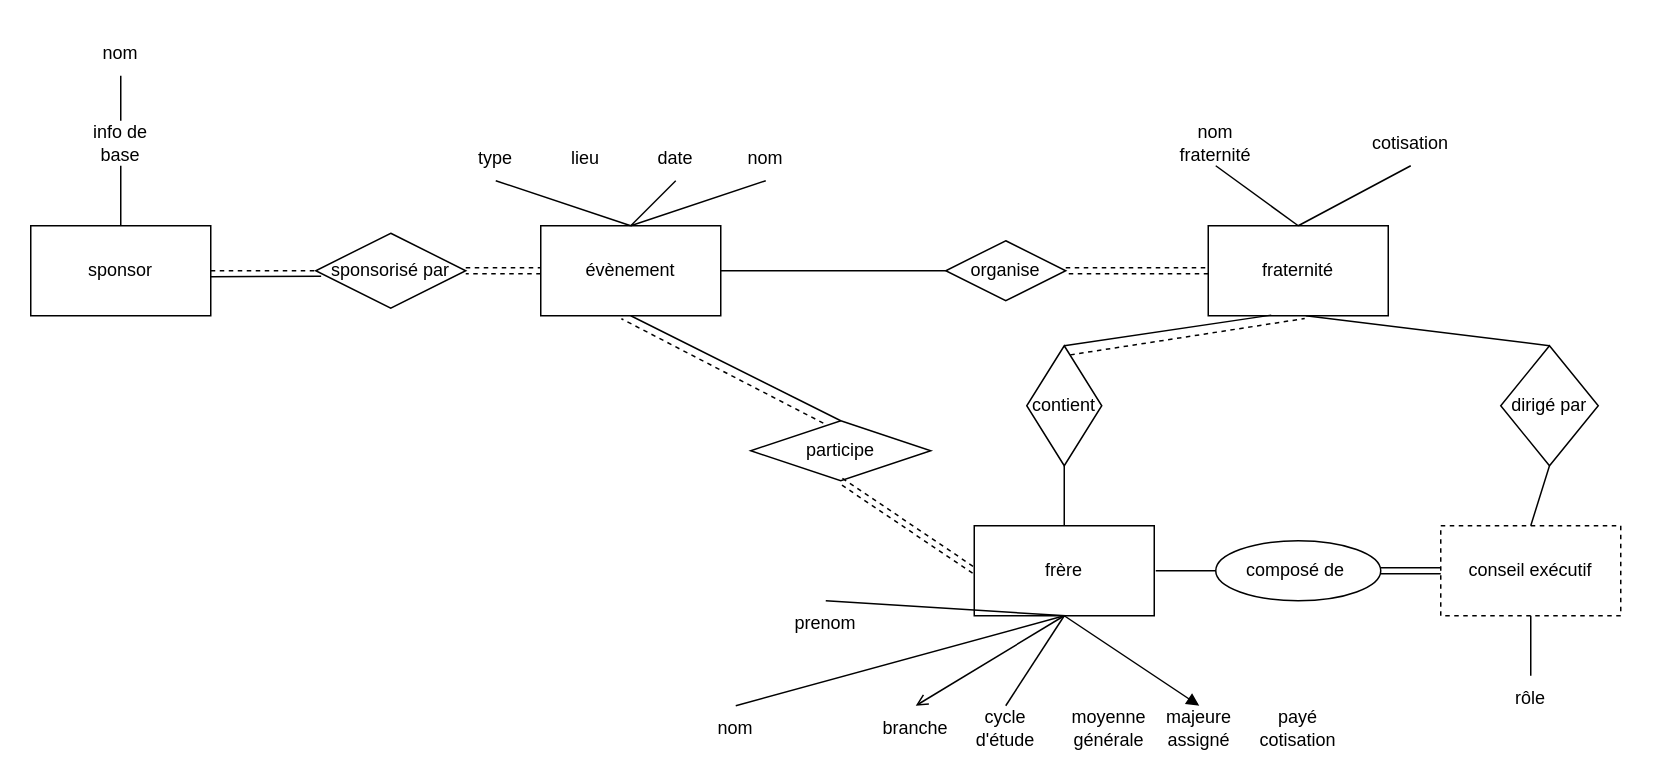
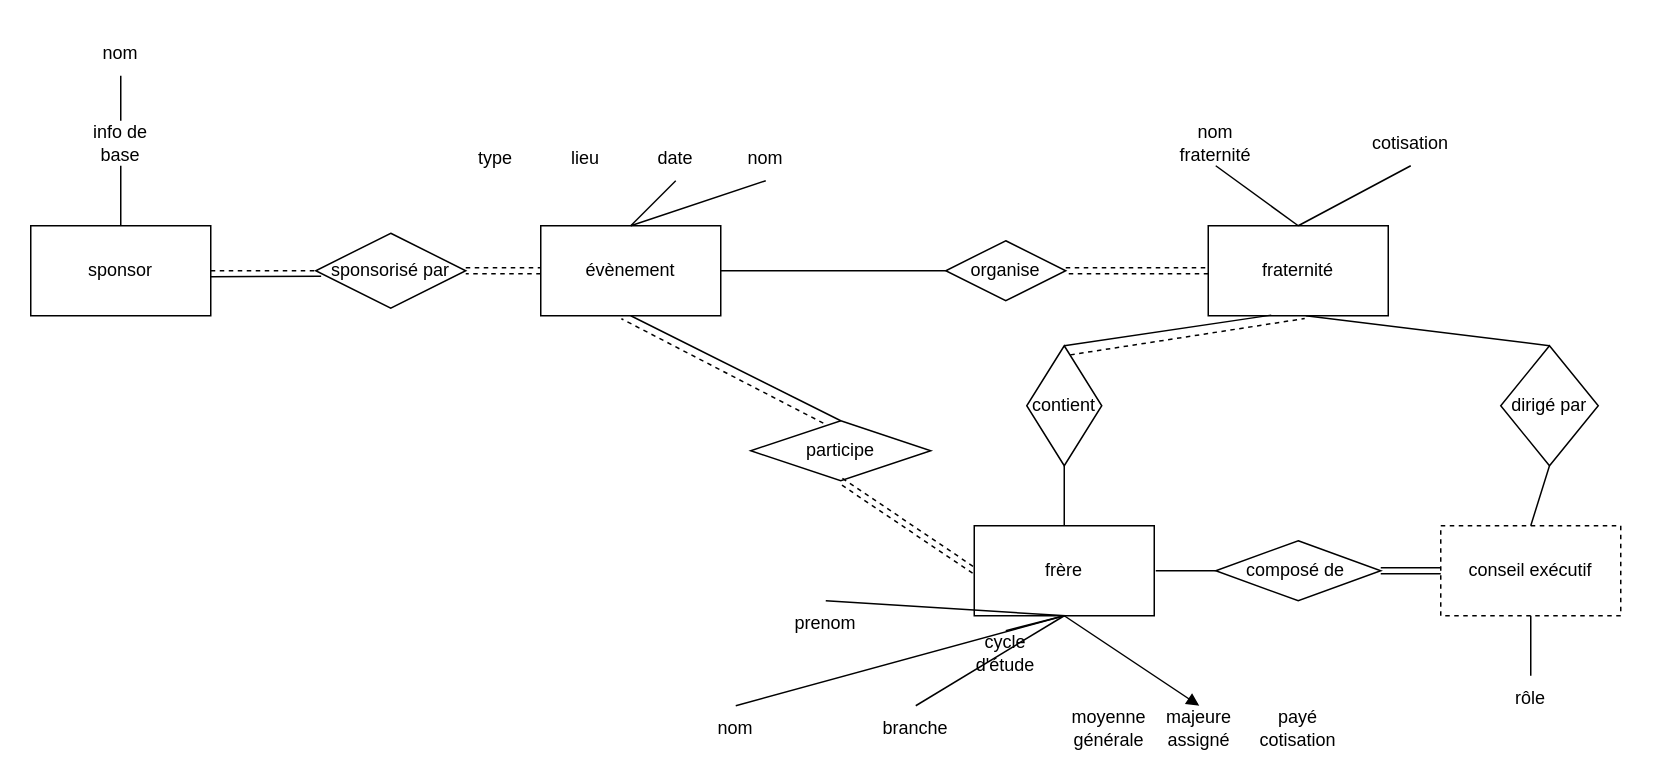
(562, 203) -> none
(1298, 571) -> (1298, 571)
(921, 702) -> (921, 703)
(1006, 728) -> (1006, 653)
